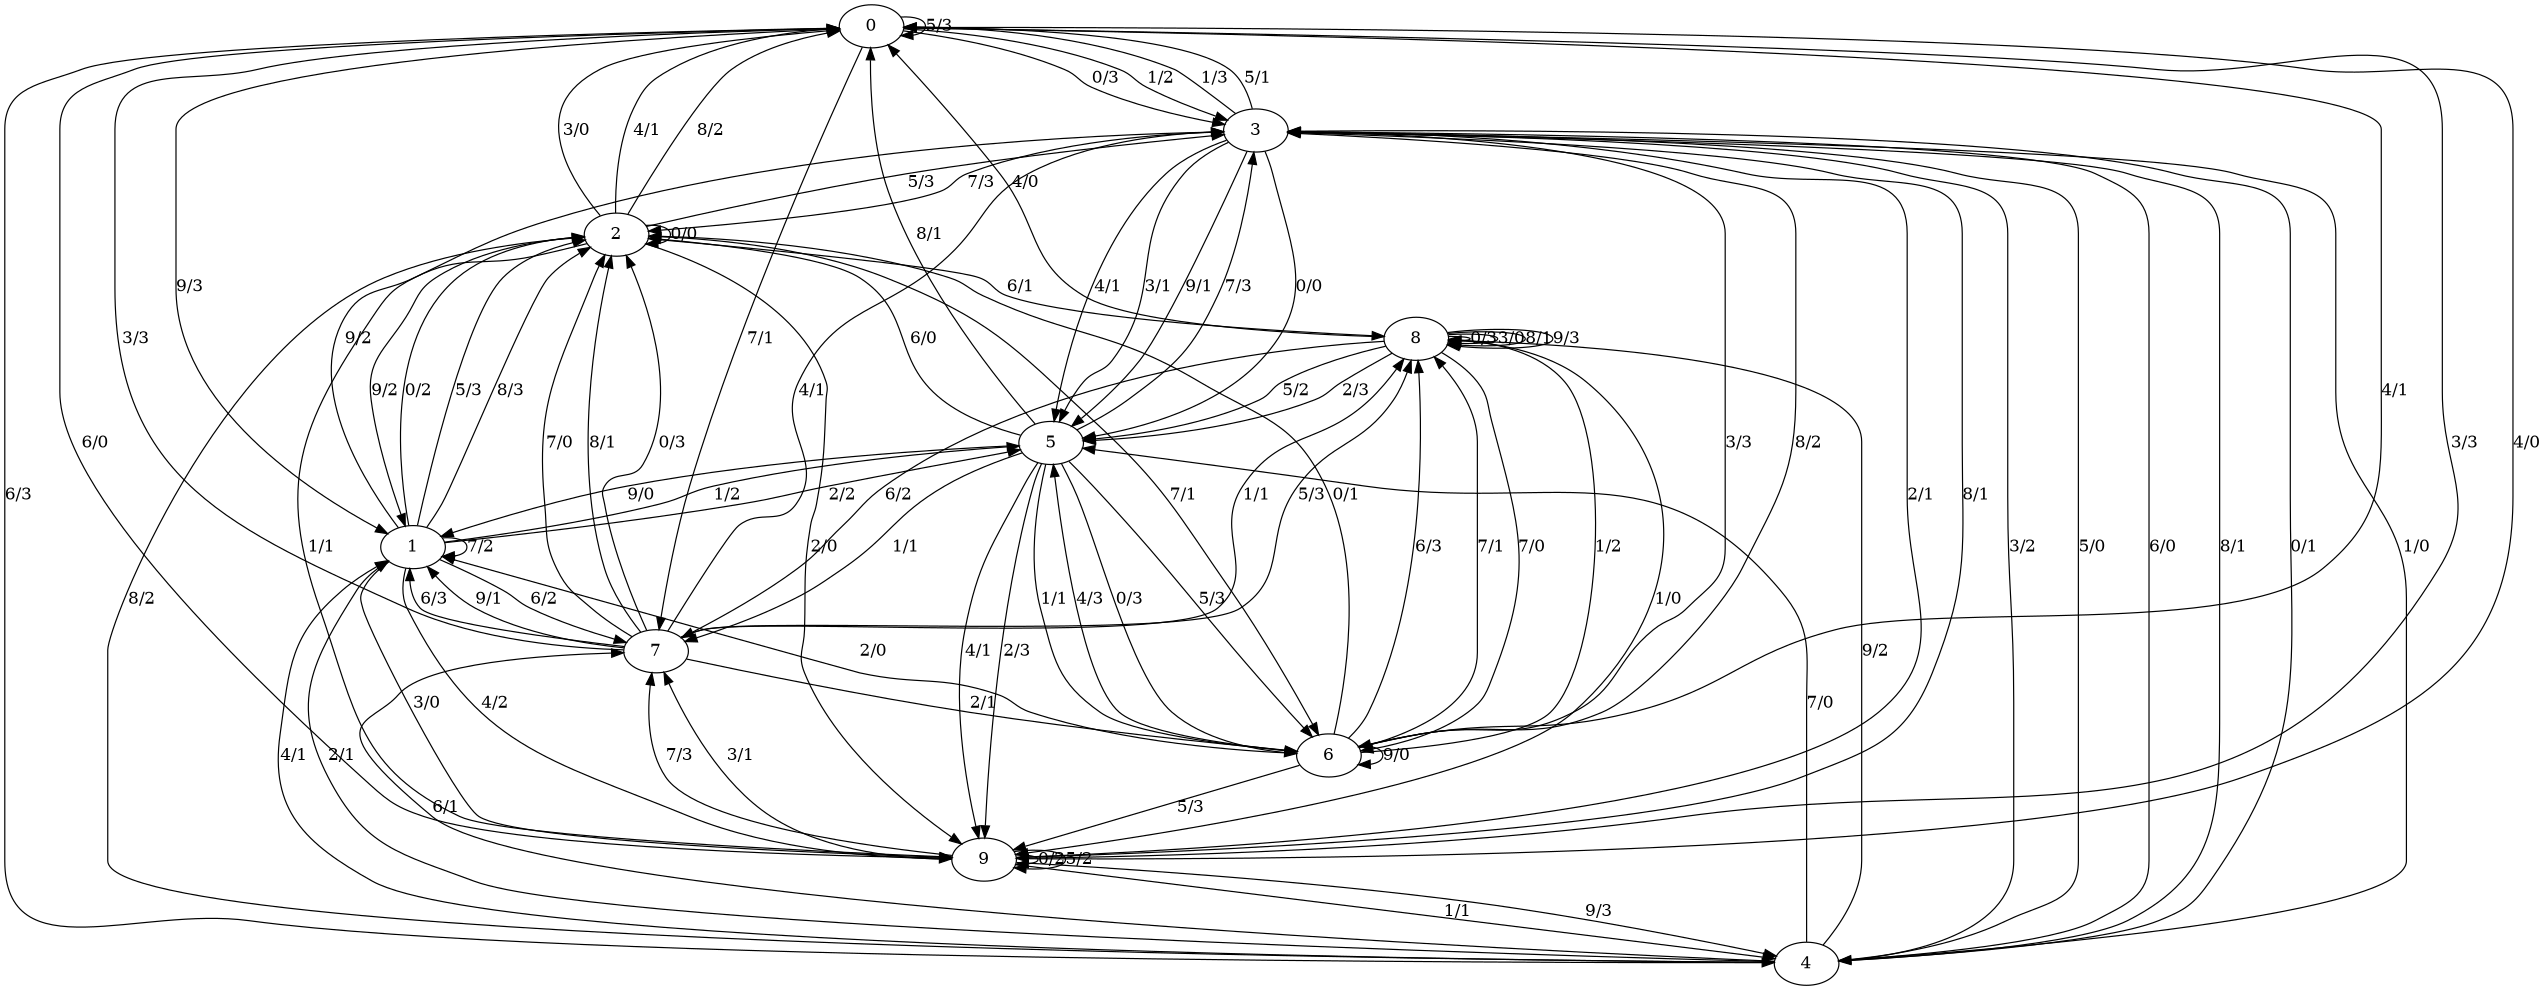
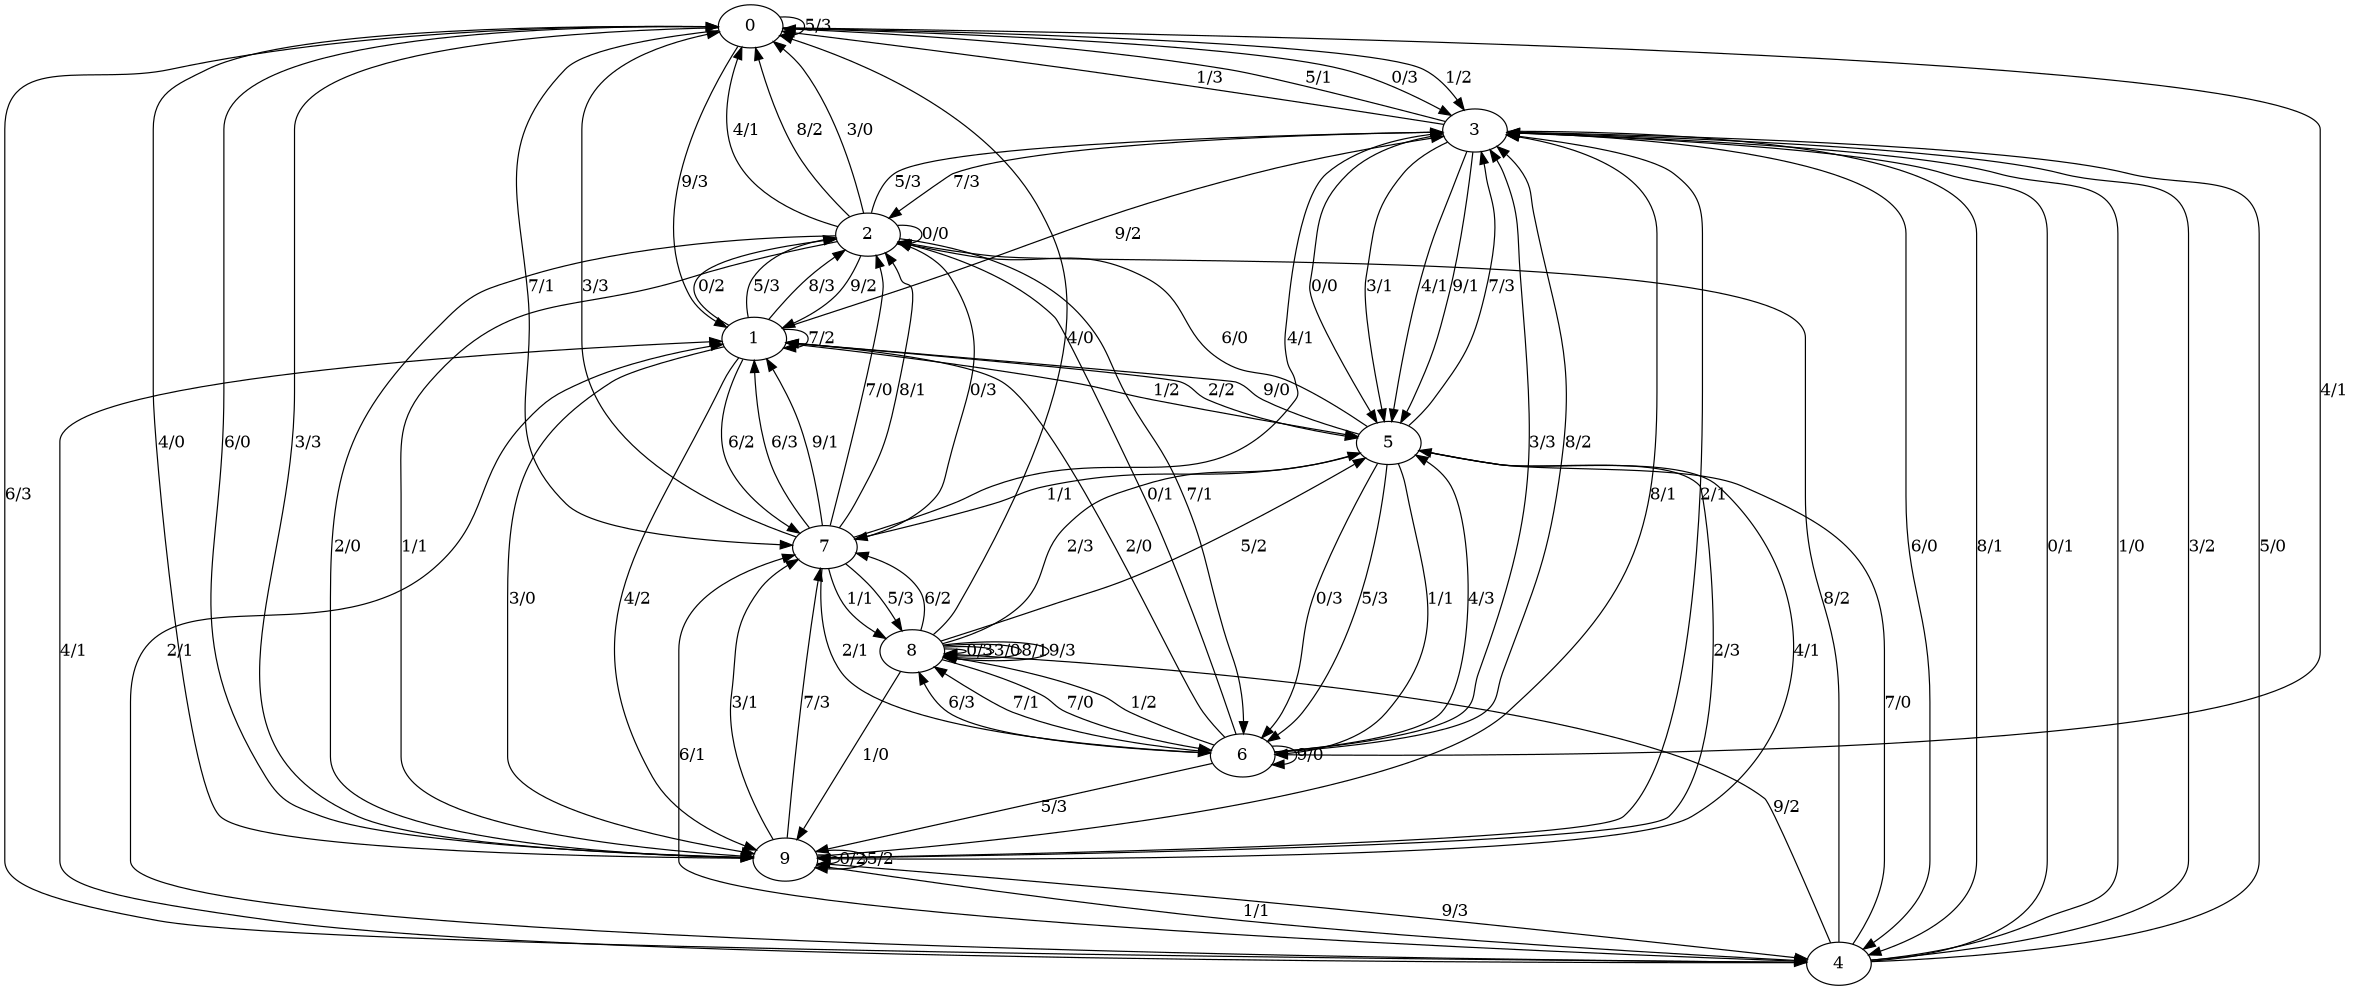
(918, 257) -> none
(1008, 296) -> none
